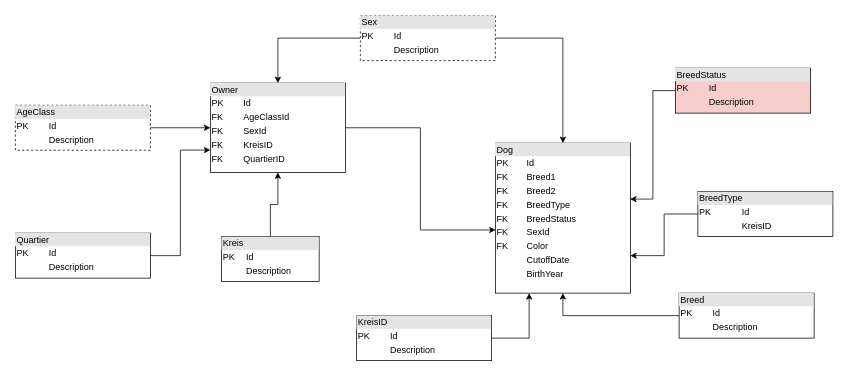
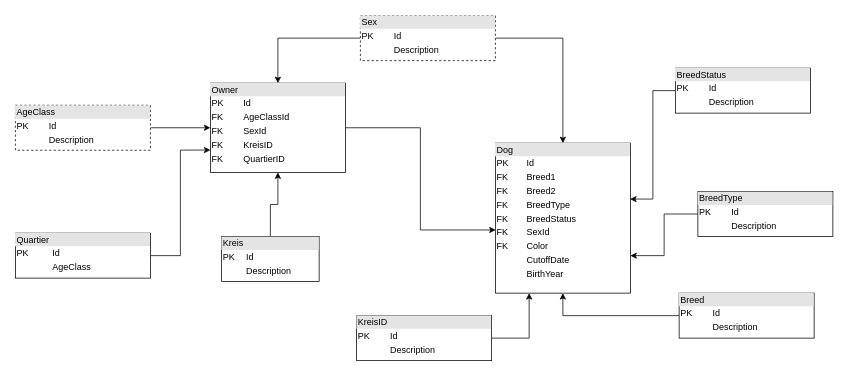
(743, 90) -> (743, 90)
(721, 208) -> (723, 208)
(41, 249) -> (34, 249)
